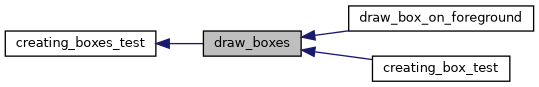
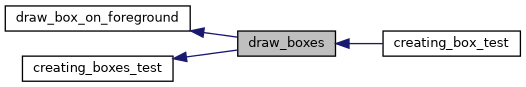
(332, 33) -> (221, 35)
